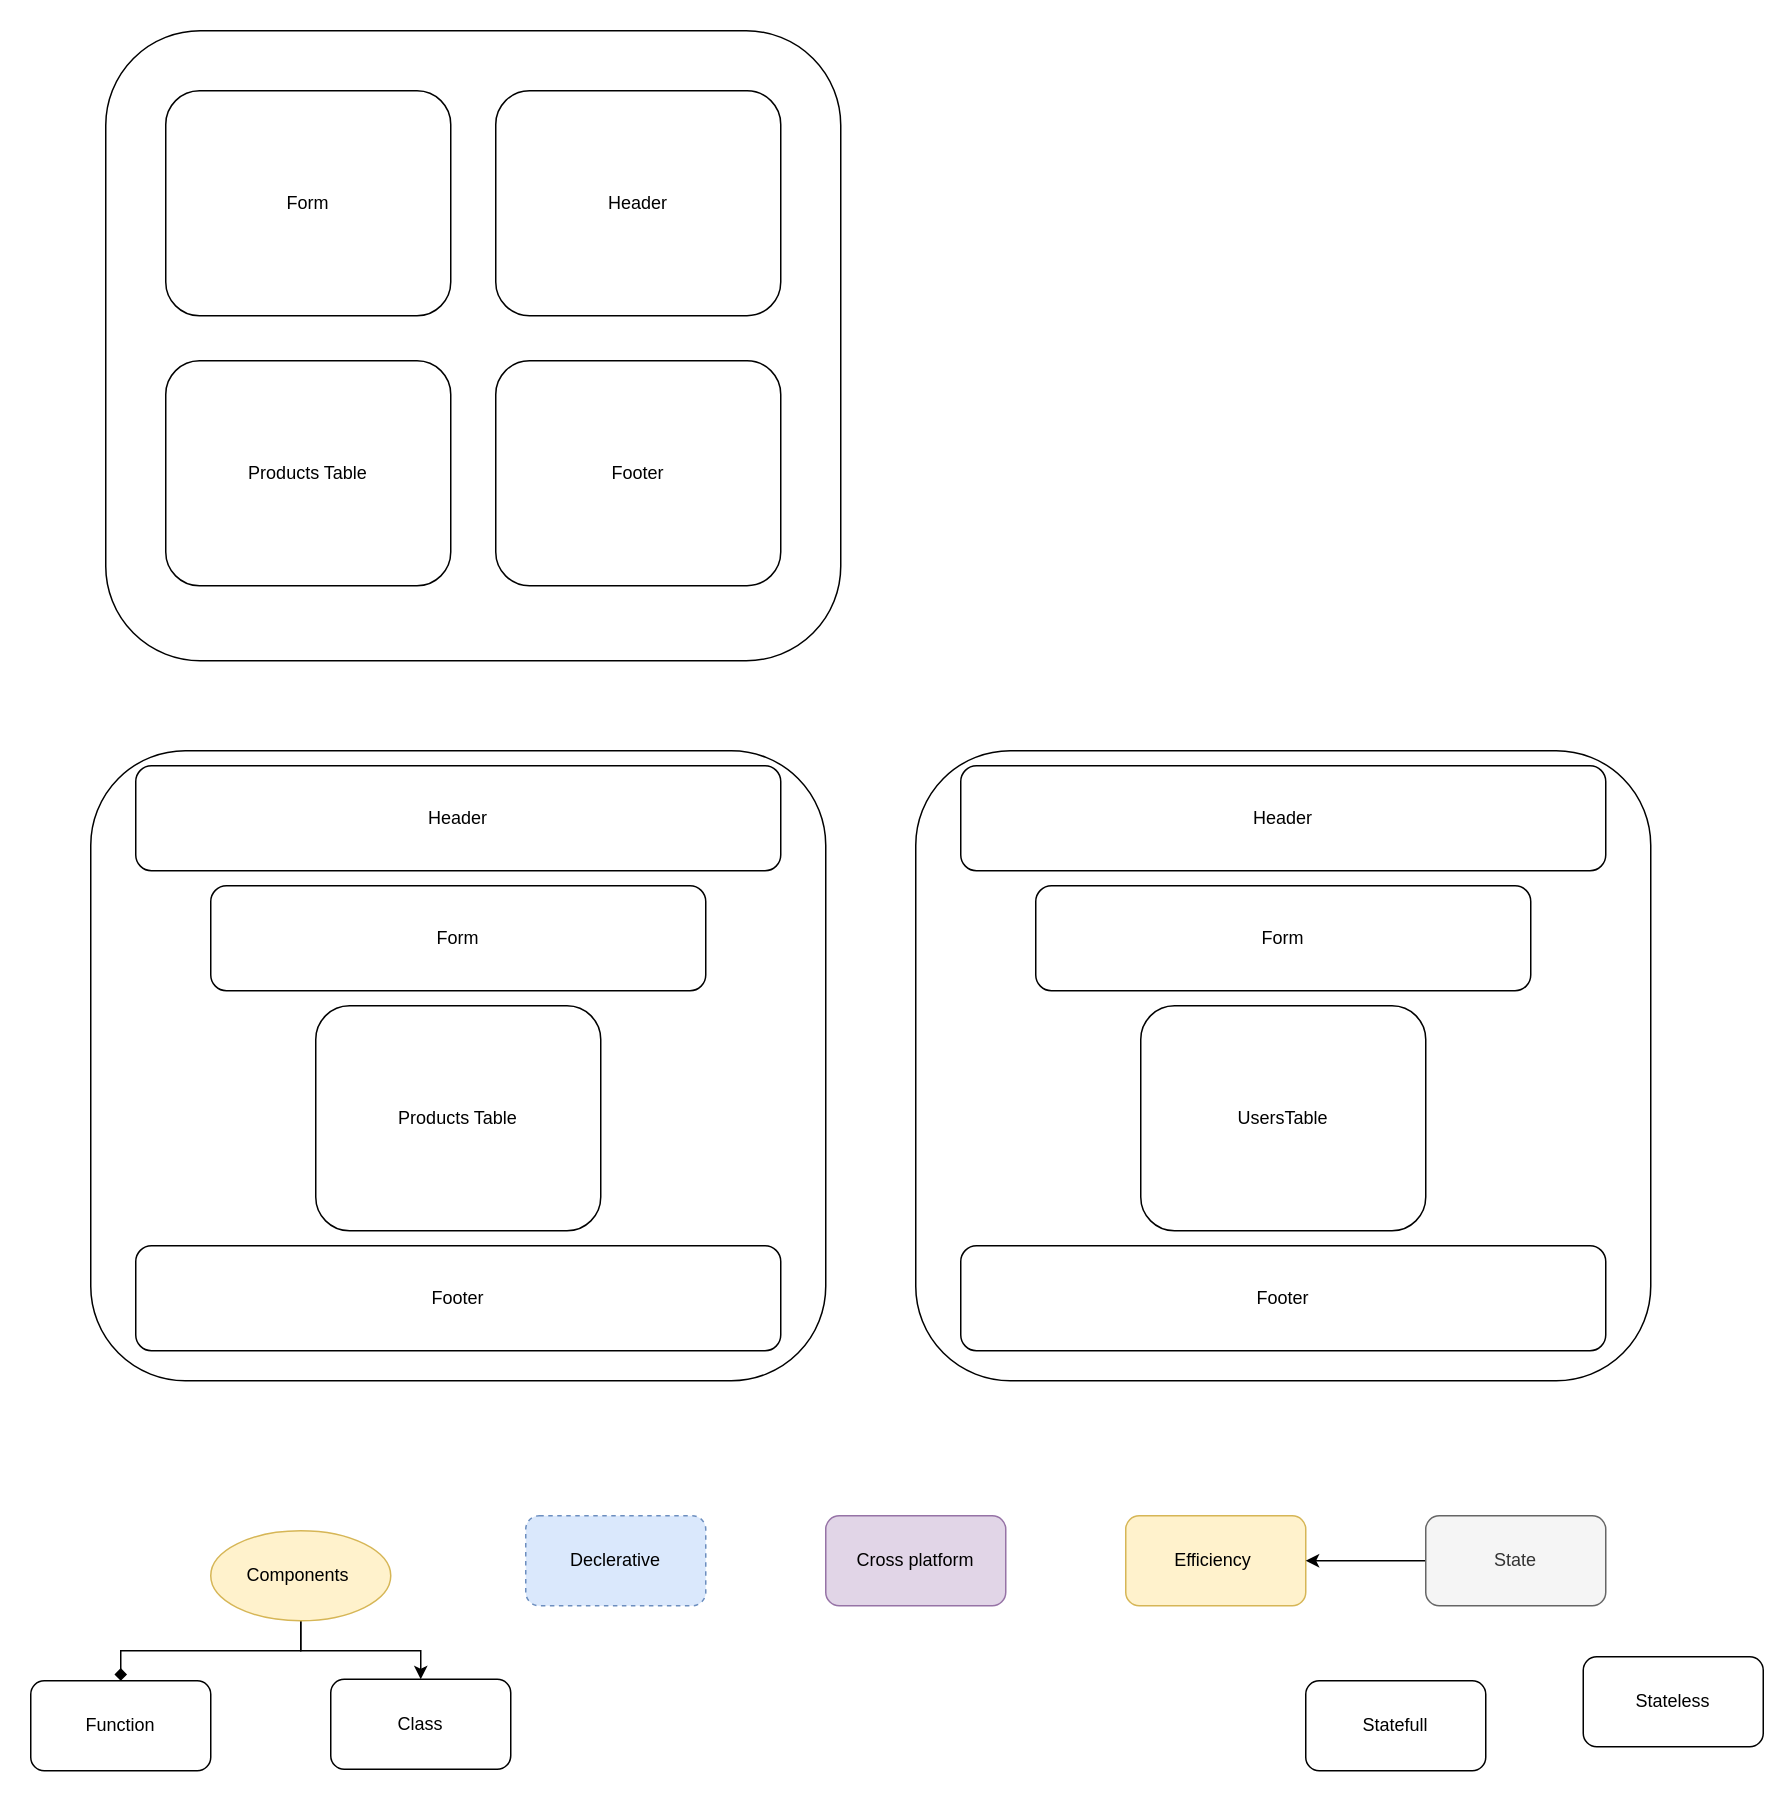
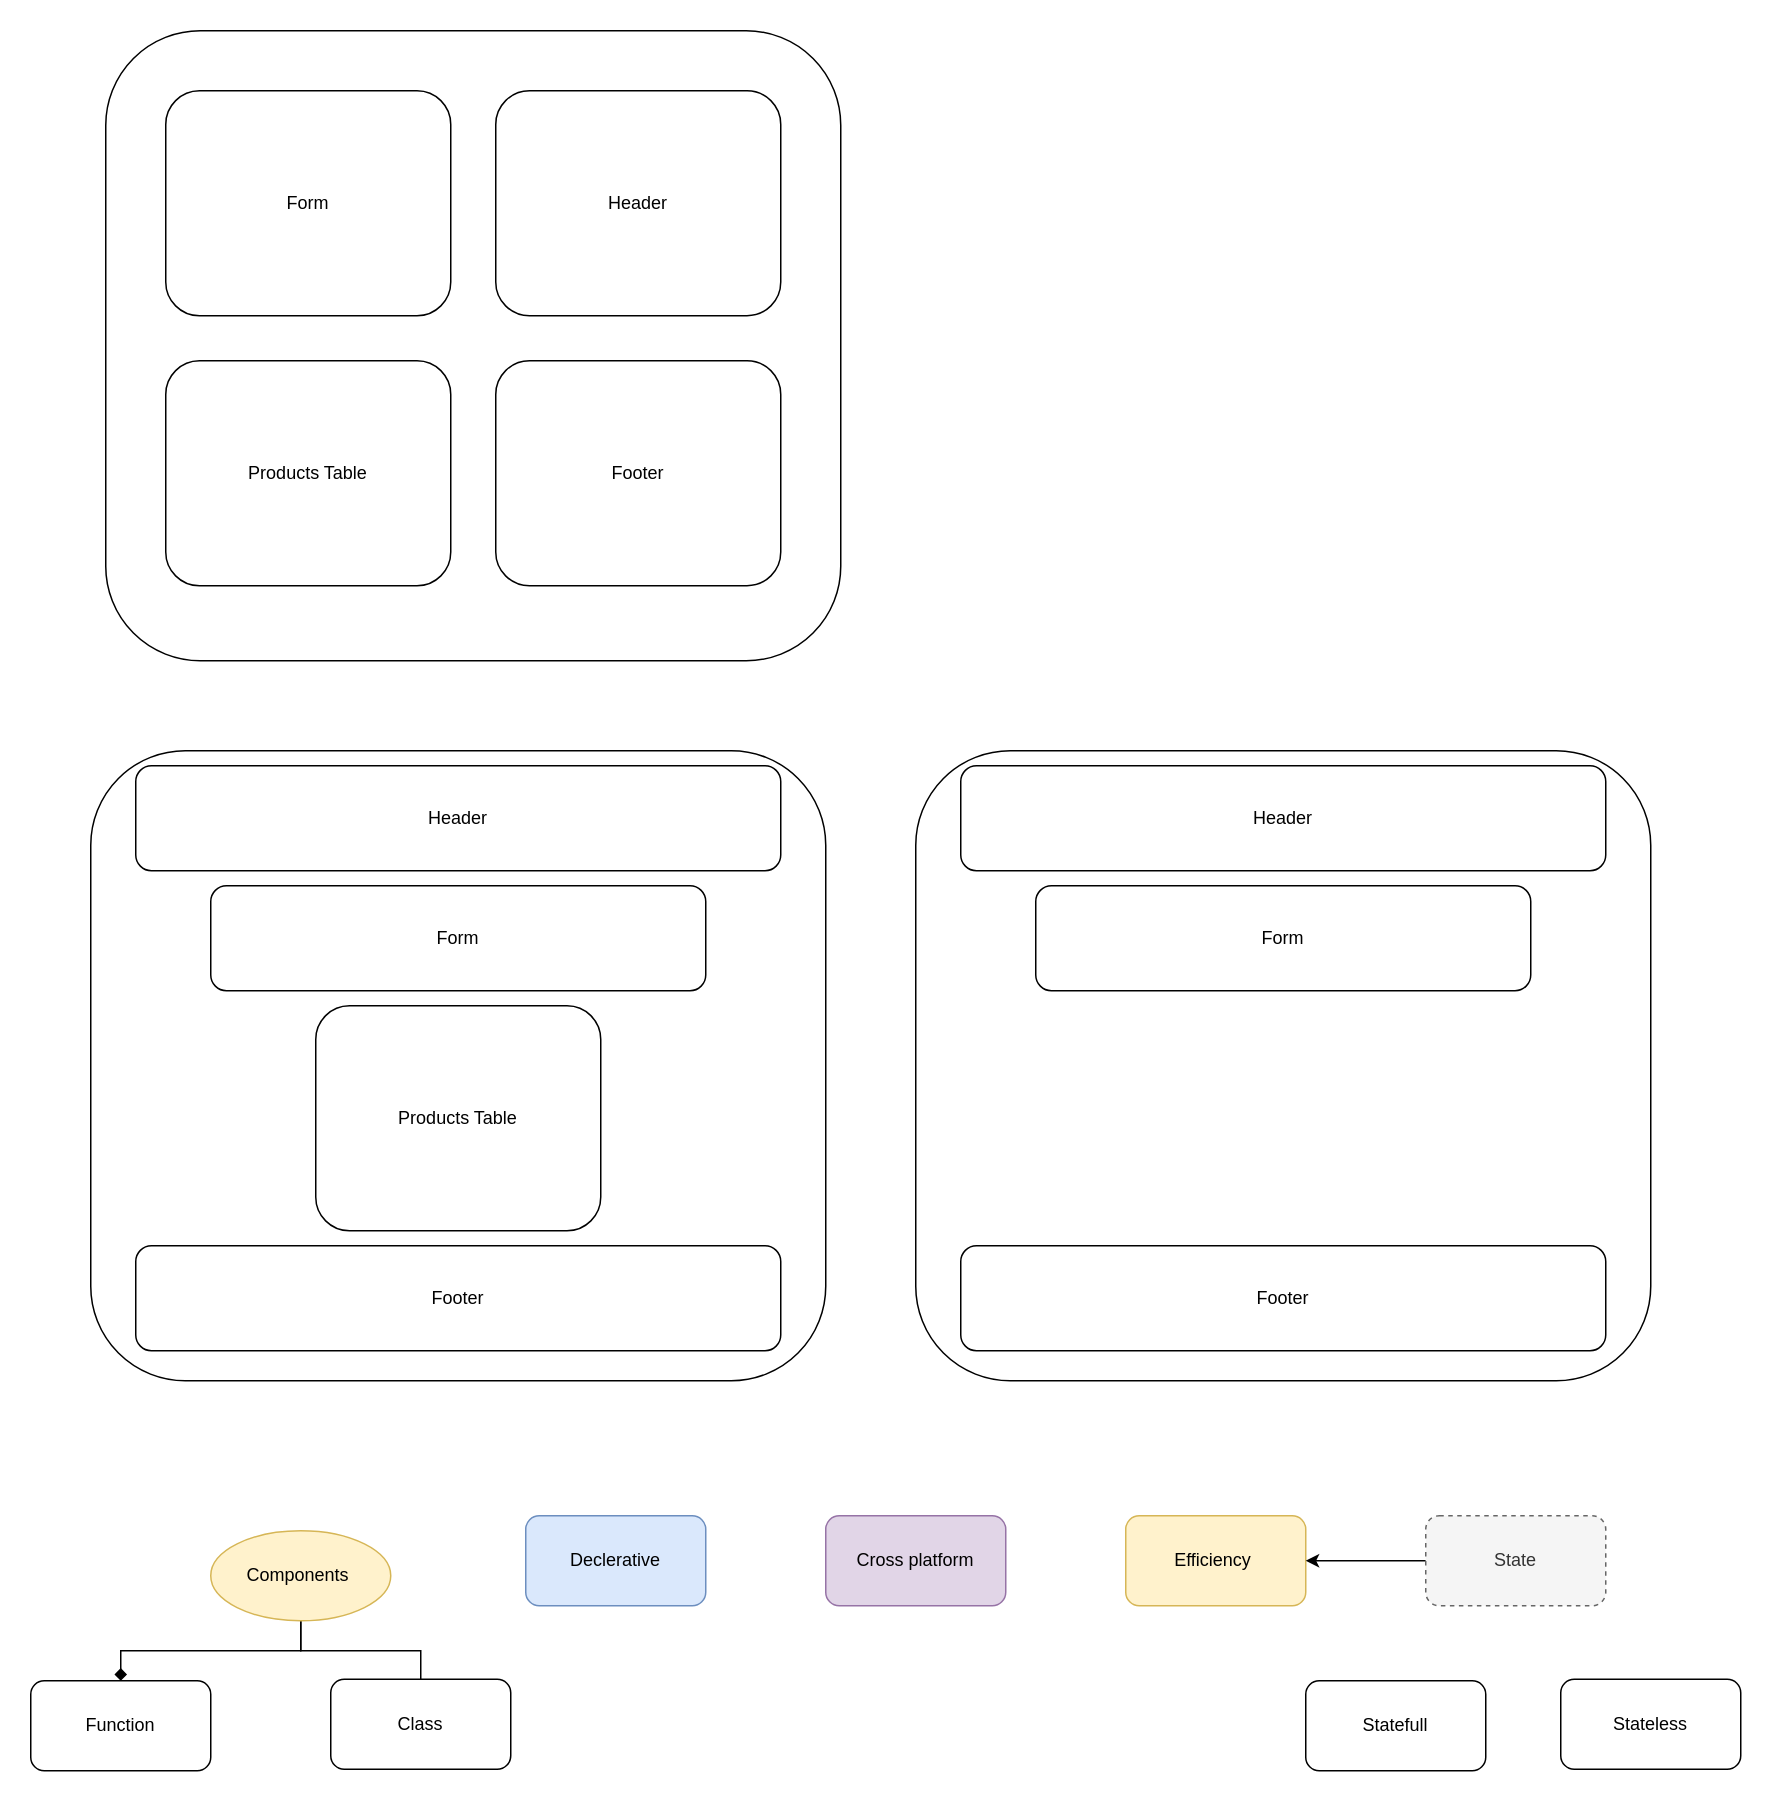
(1283, 1118) -> none
(616, 1561) -> (616, 1561)
(1516, 1561) -> (1516, 1561)
(421, 1668) -> (421, 1672)
(1673, 1702) -> (1651, 1724)
